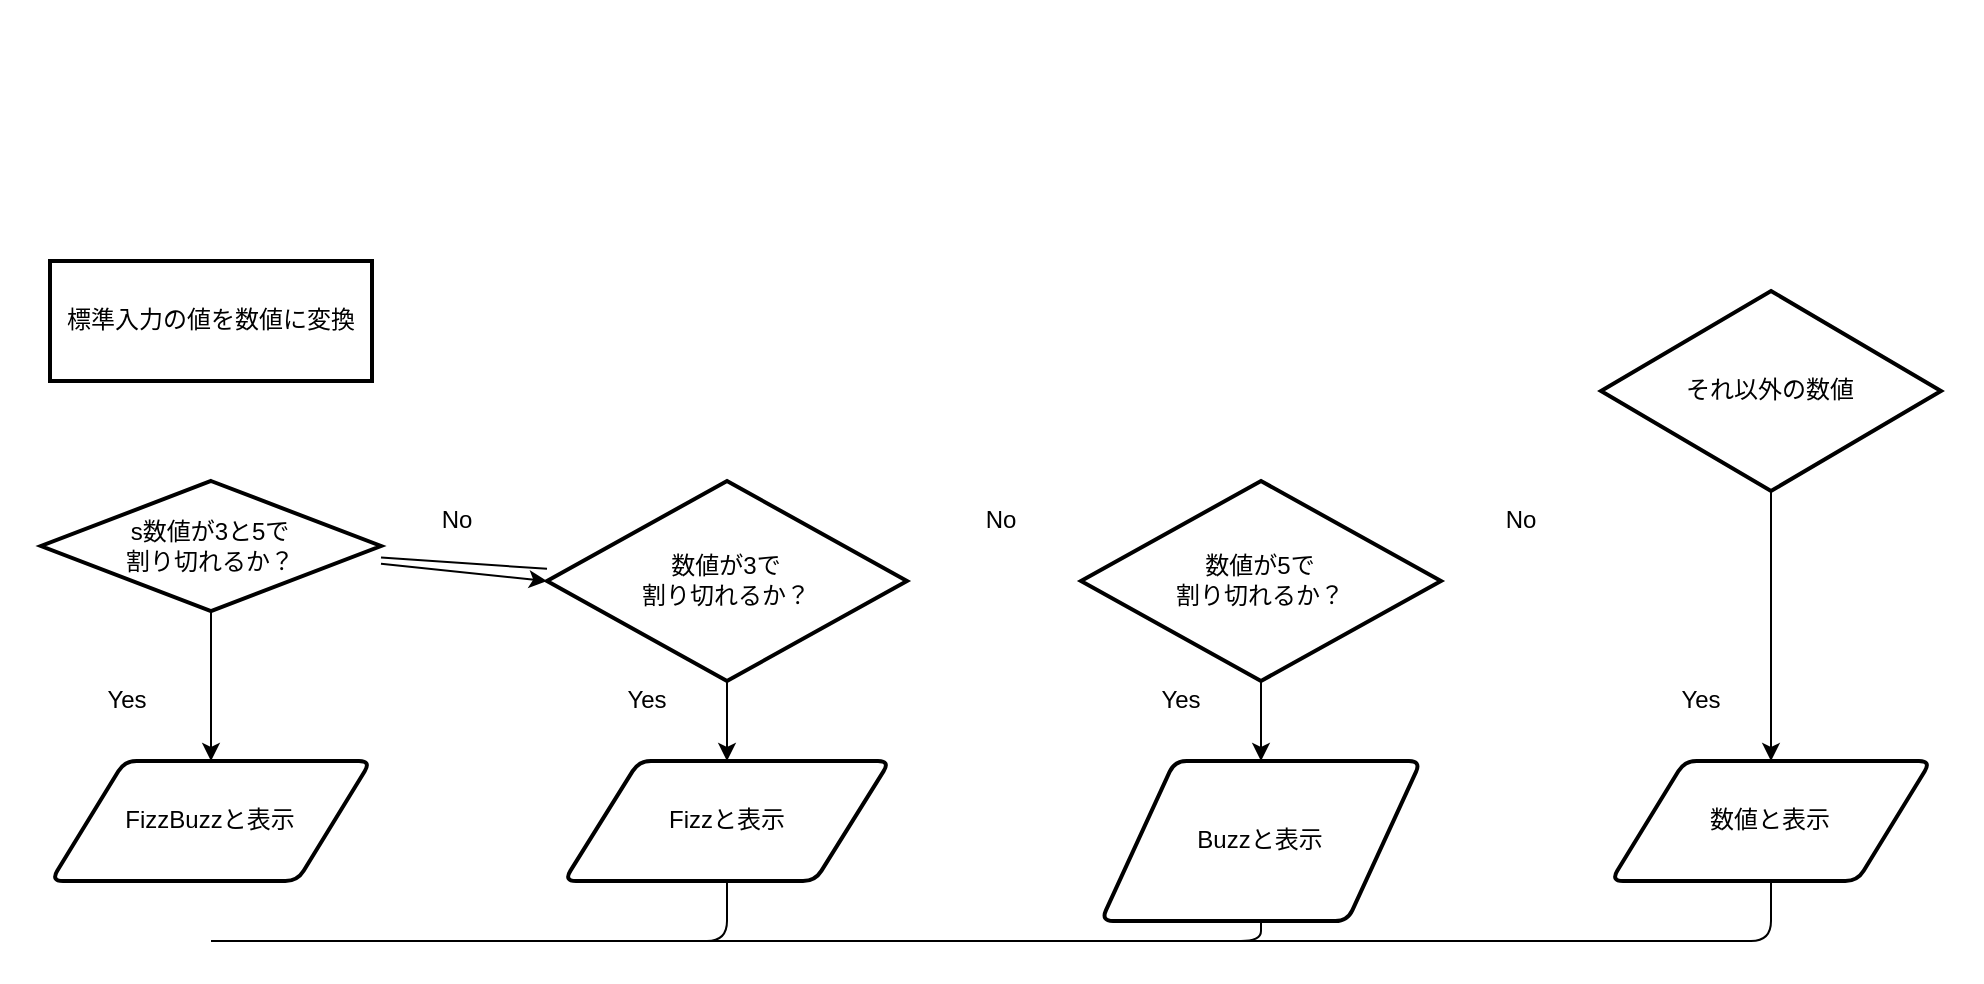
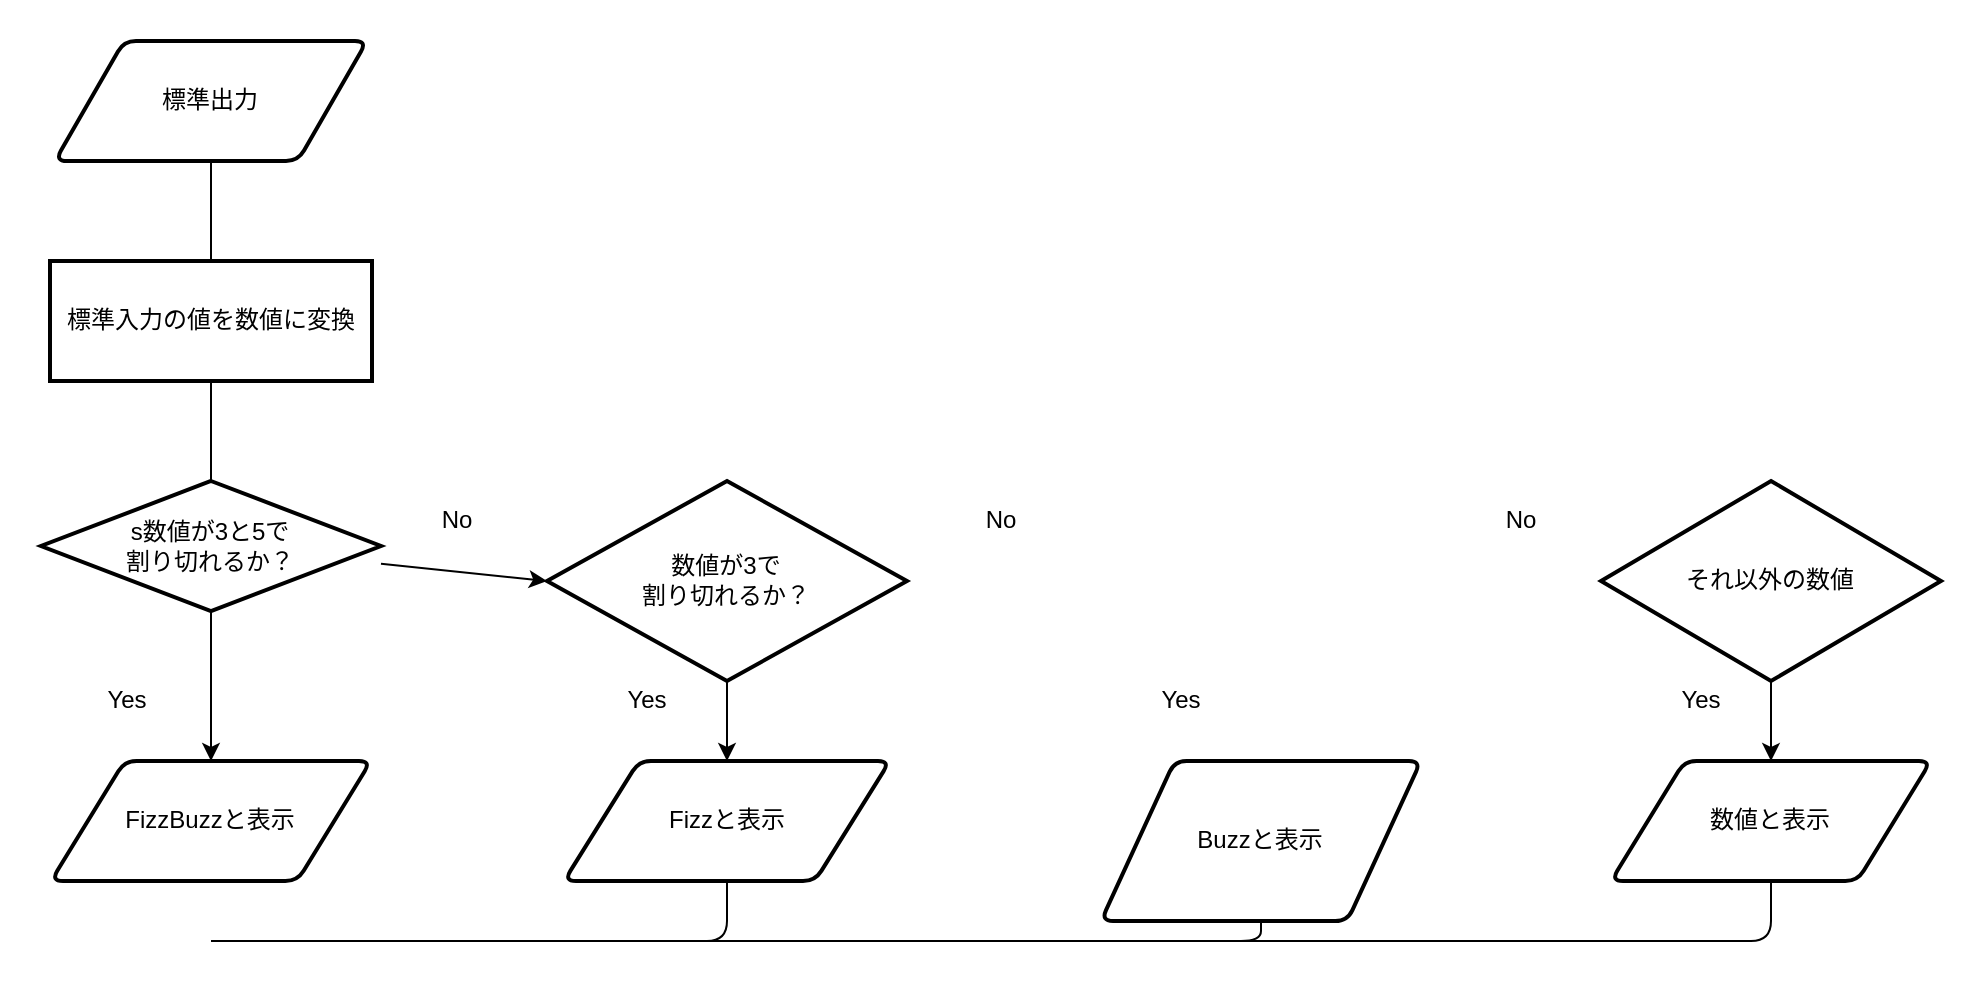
none -> (211, 101)
none -> (211, 211)
(1771, 391) -> (1771, 581)
(464, 563) -> (211, 431)
(1261, 581) -> none
(1261, 714) -> none
